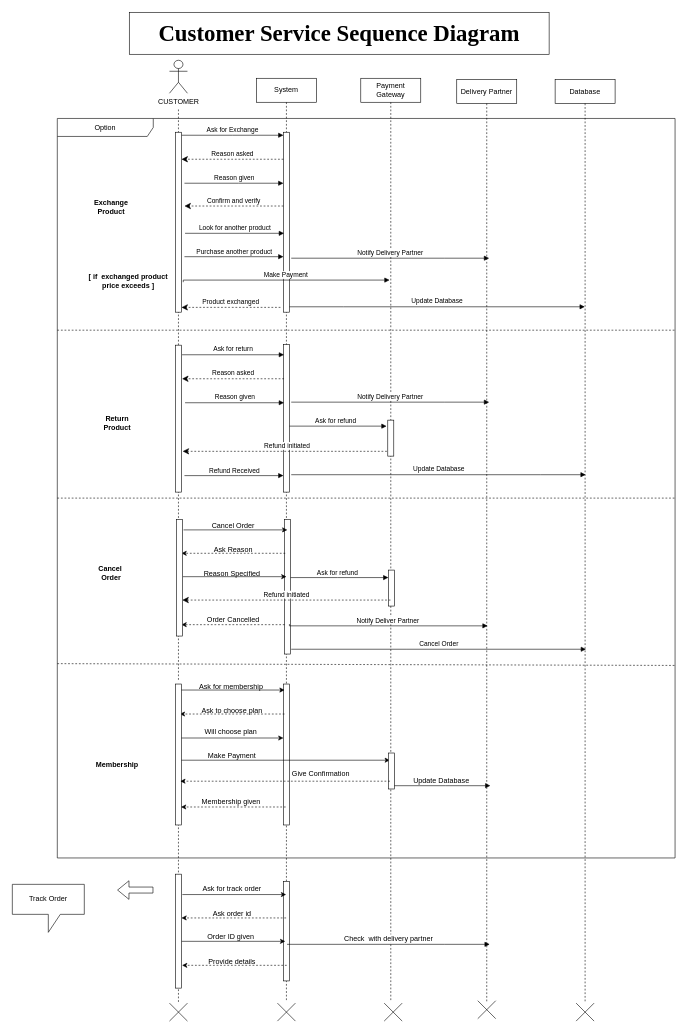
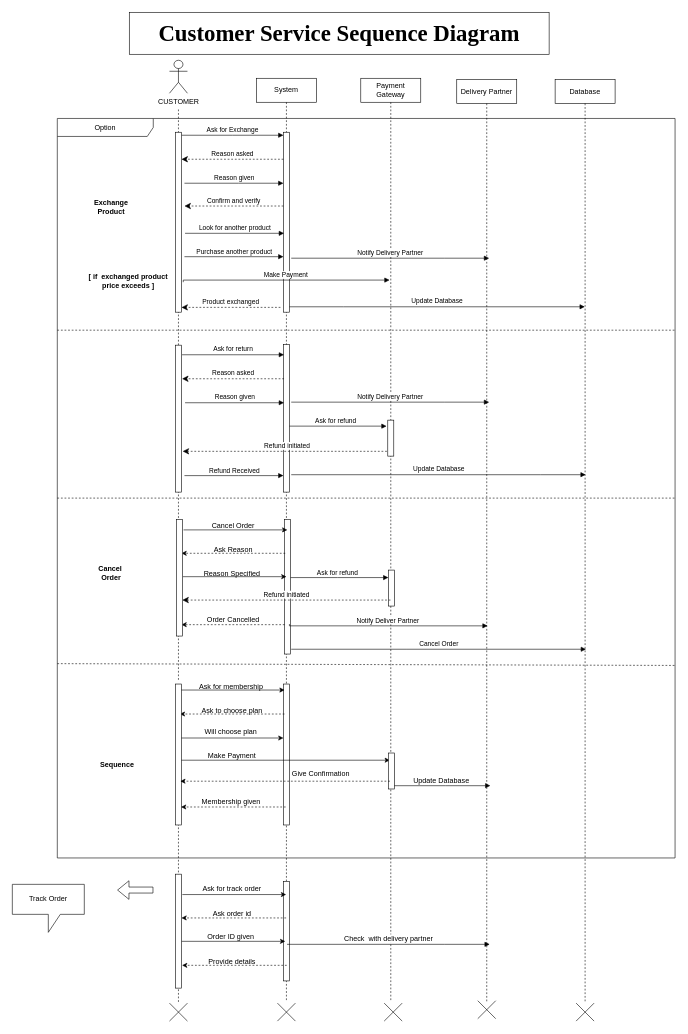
(117, 423) -> none
(117, 765) -> (117, 765)
